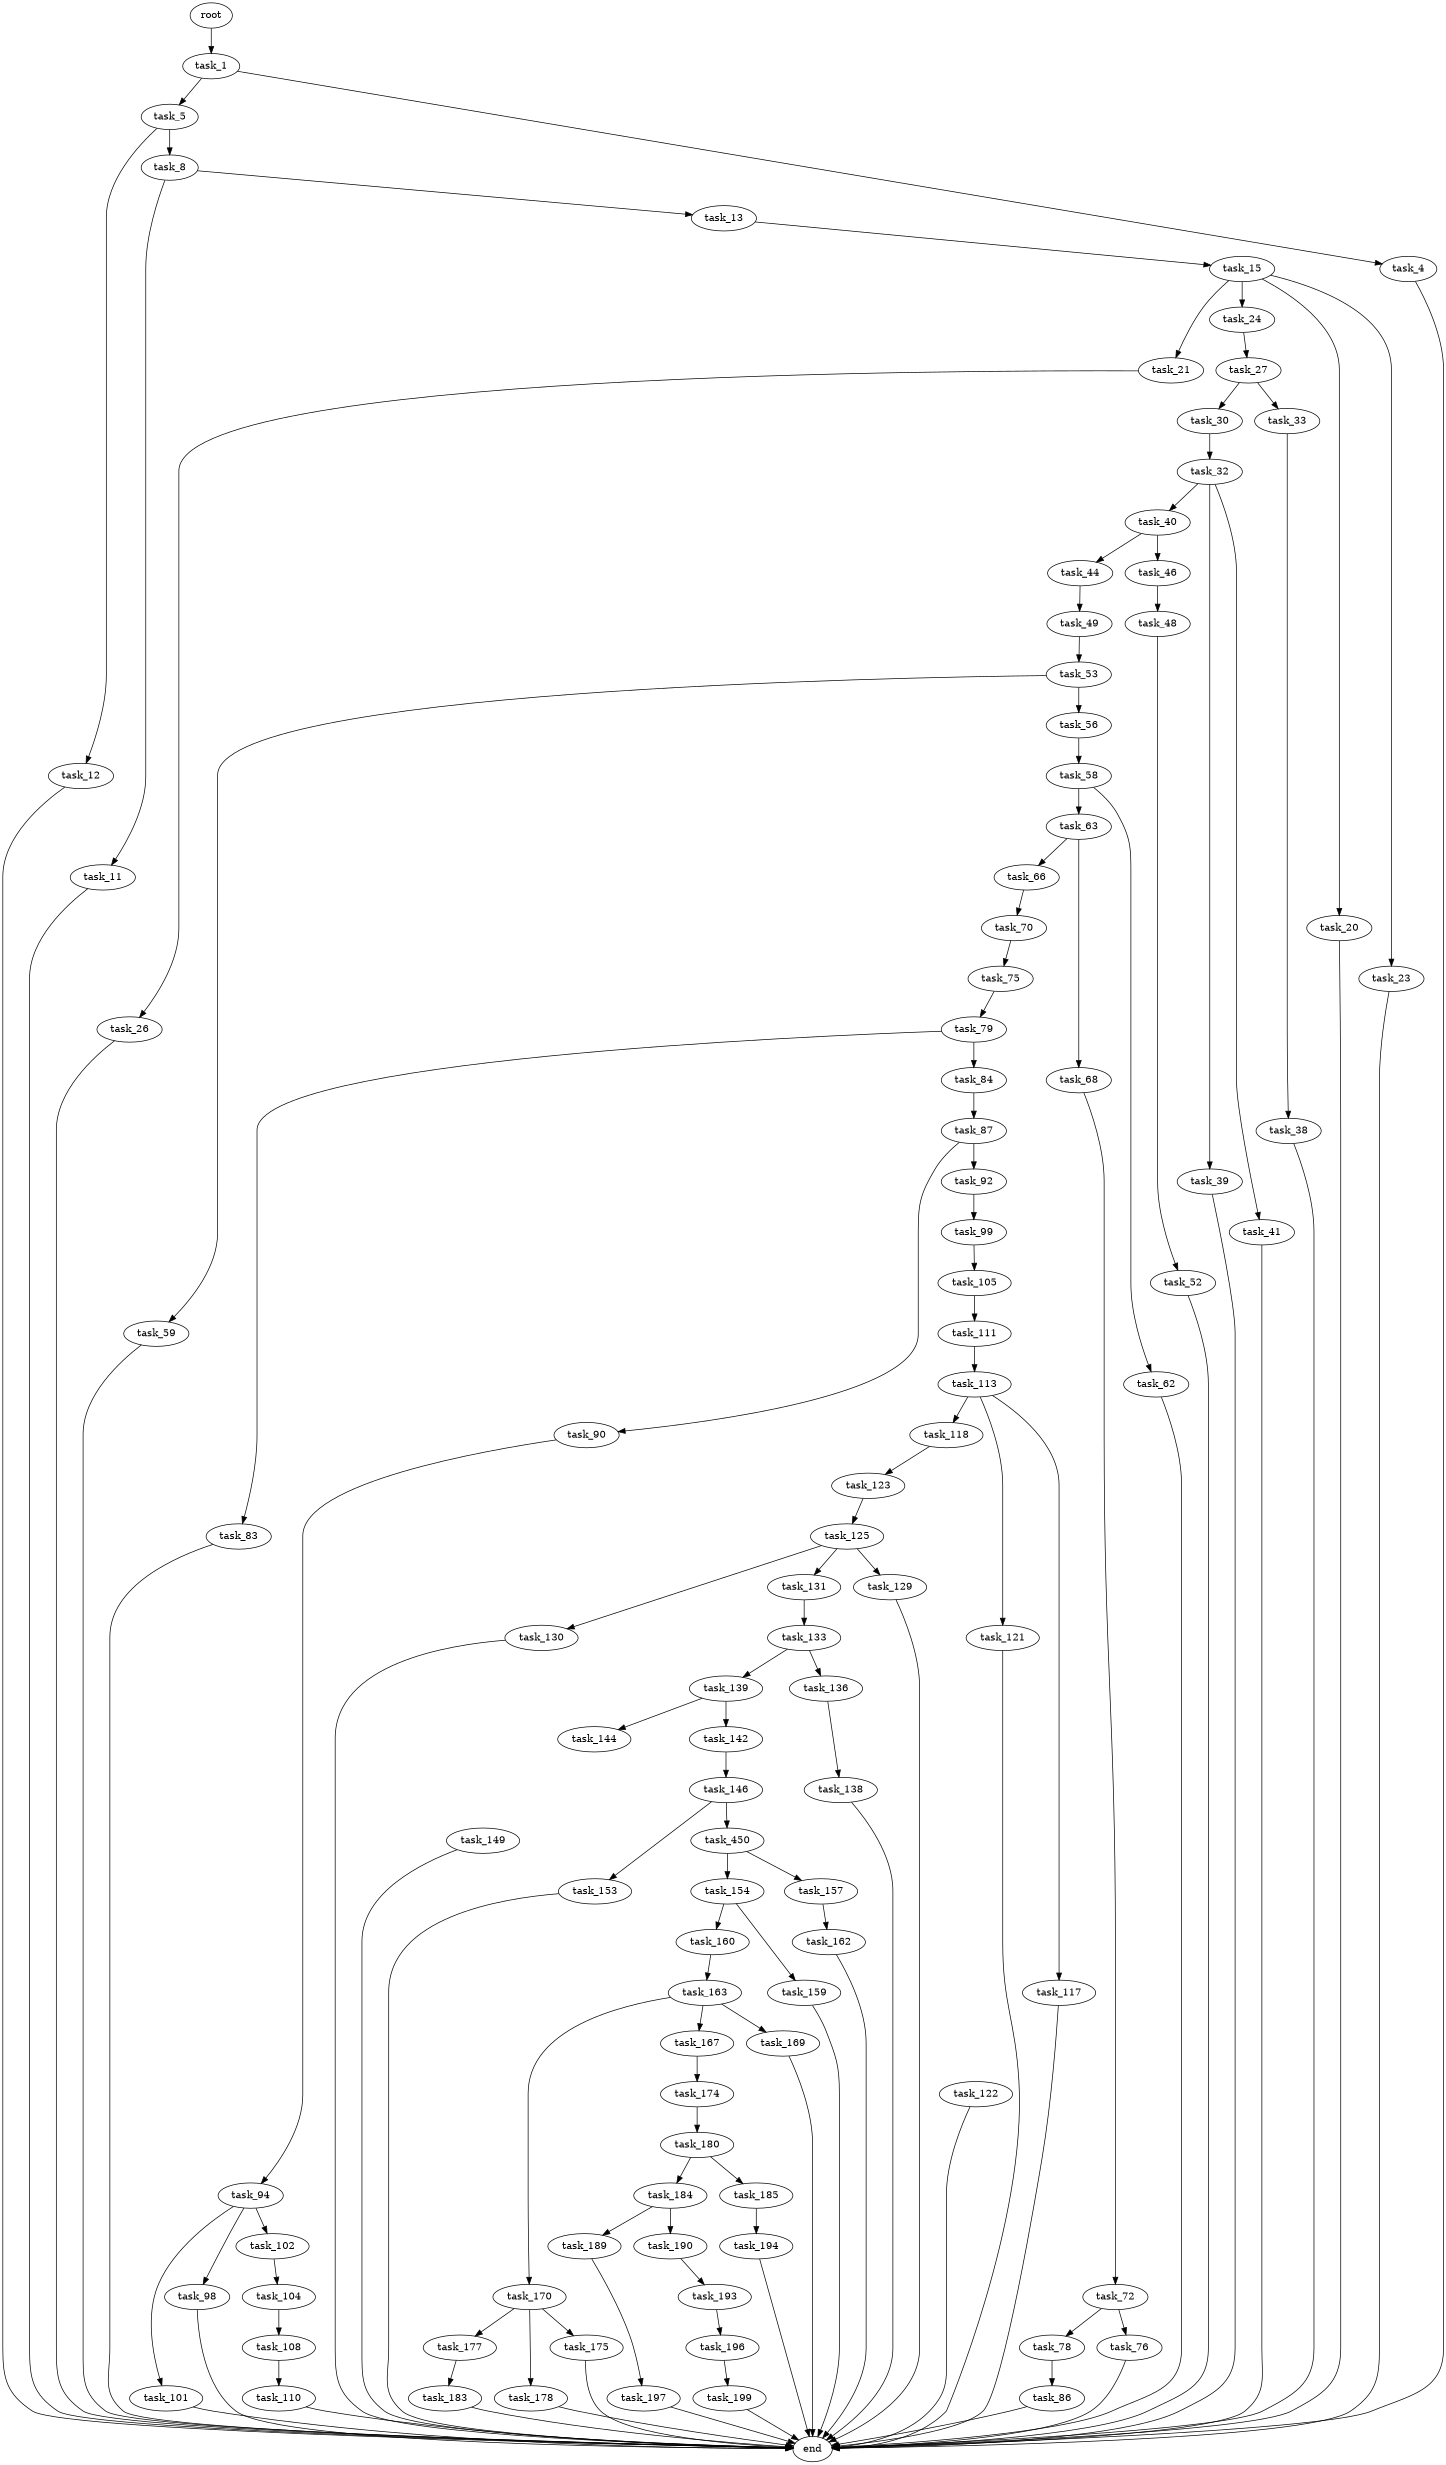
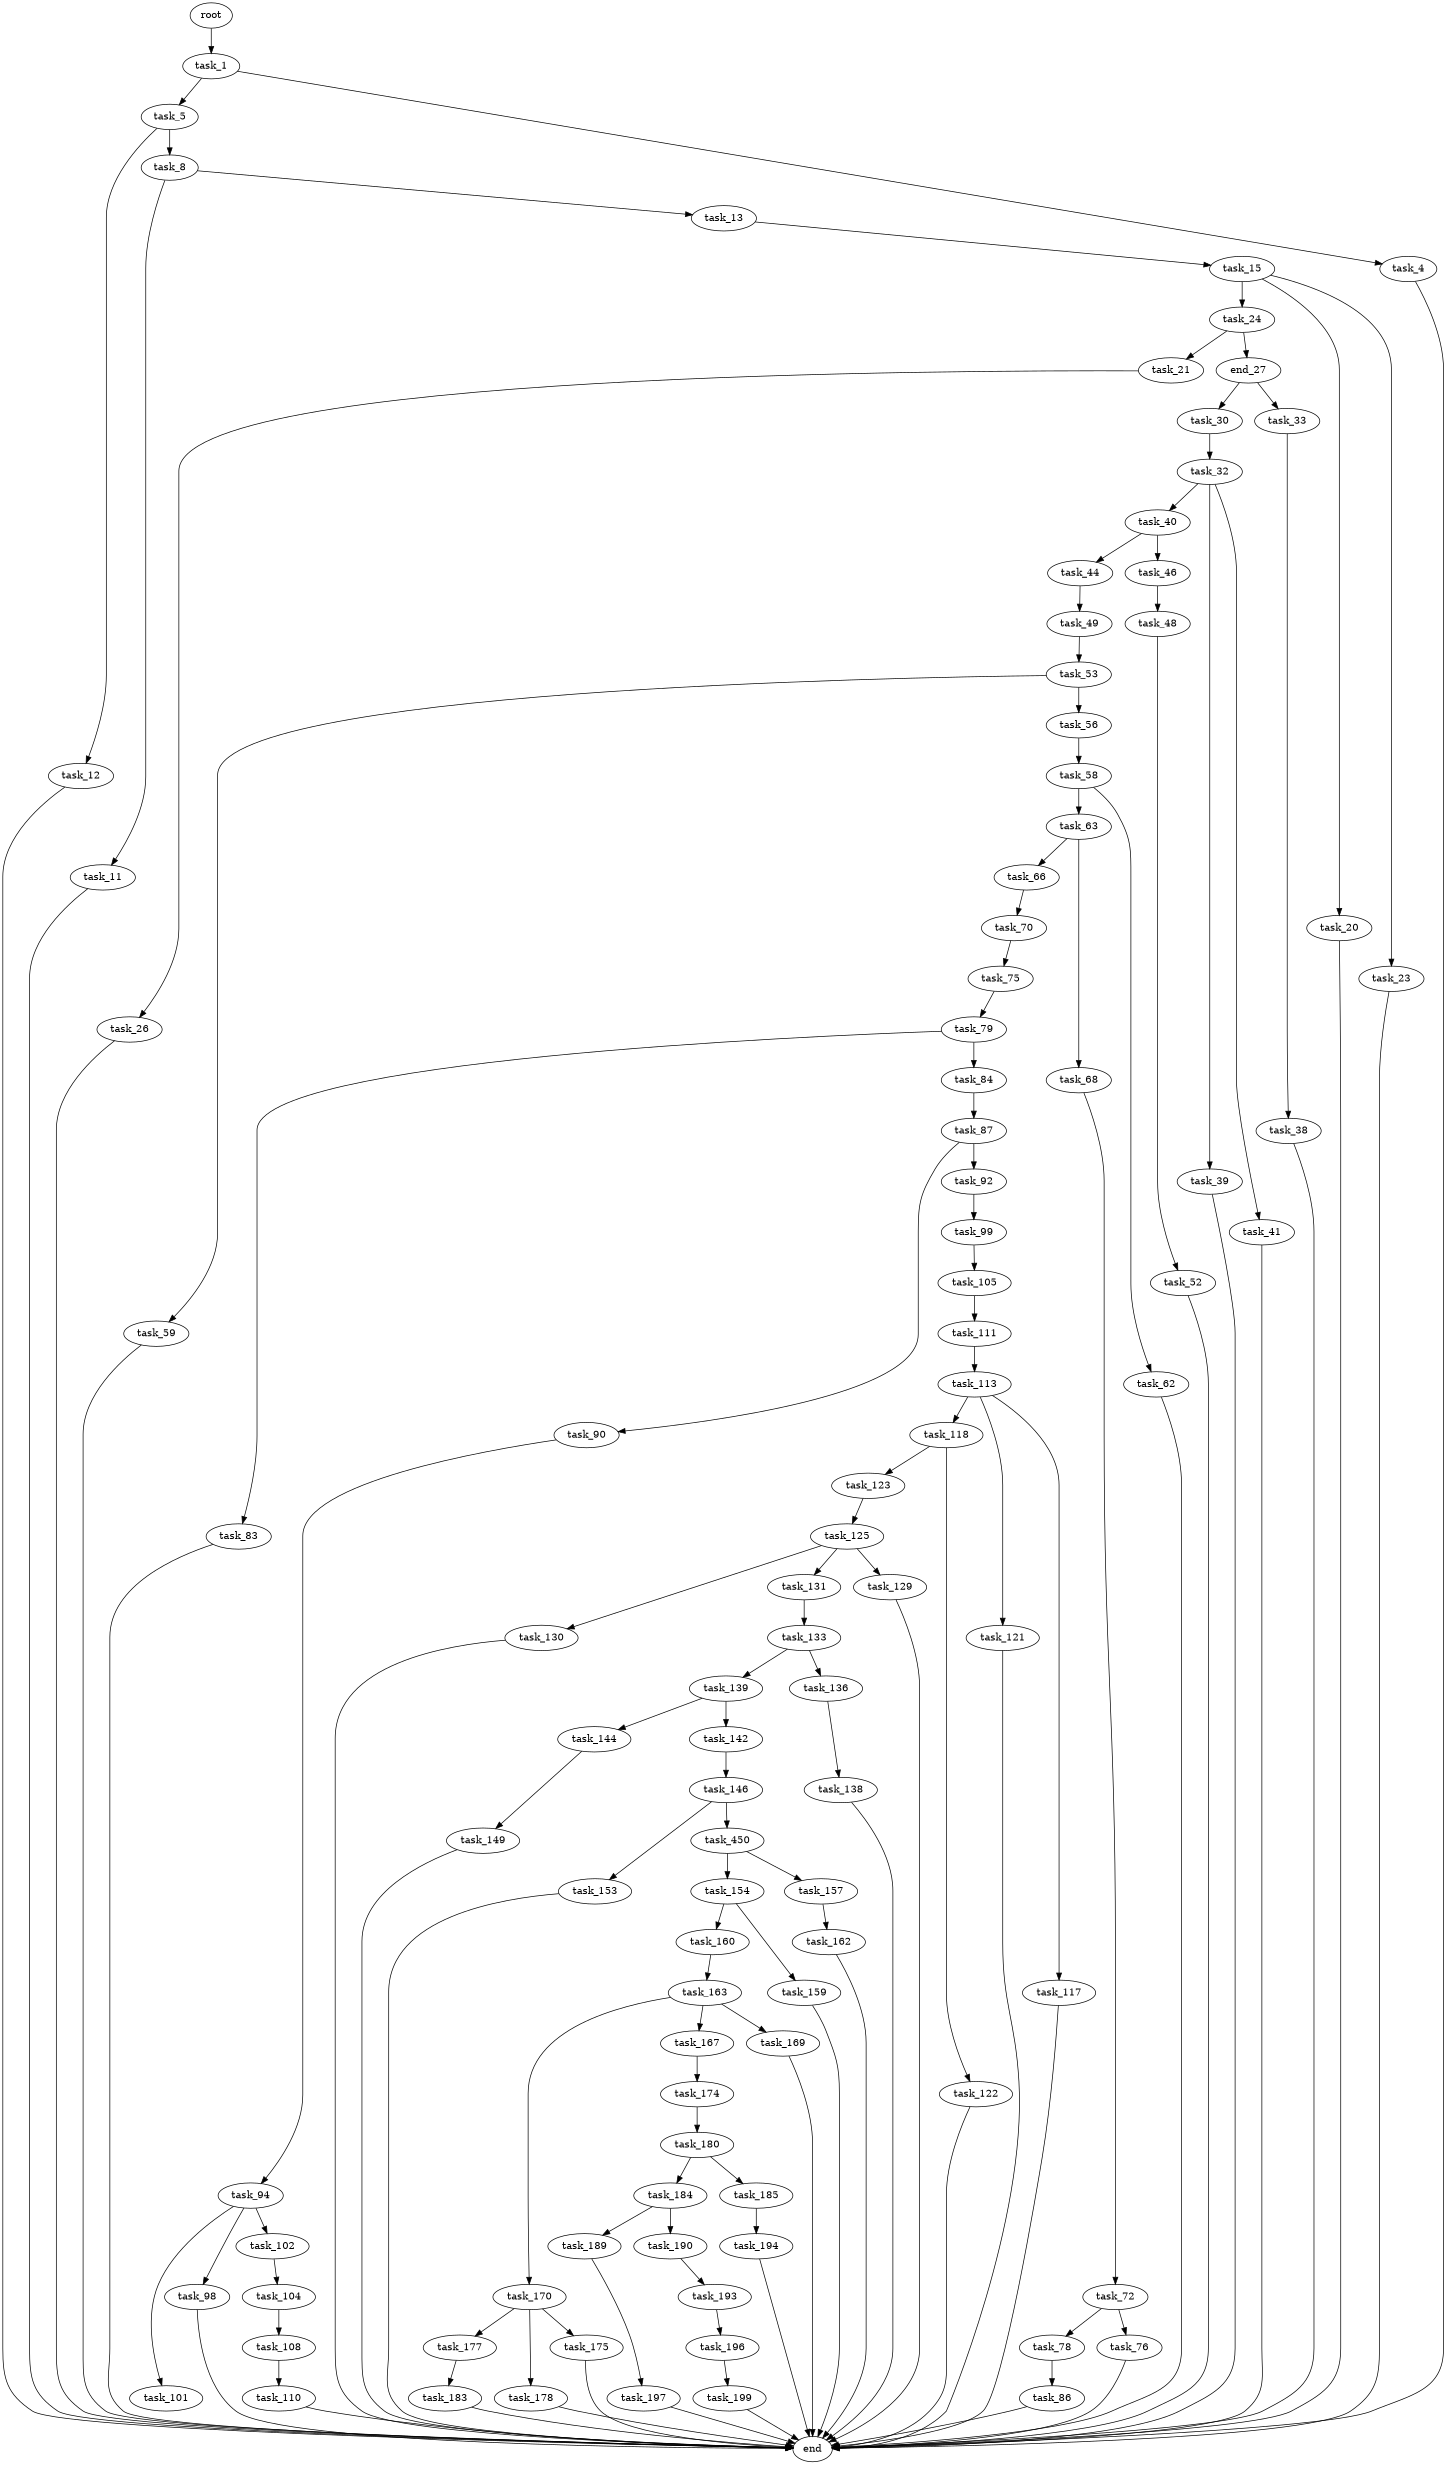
(1199, 313) -> (1210, 343)
(1248, 370) -> (1248, 370)
none -> (946, 1763)
none -> (541, 1788)
(355, 2429) -> none
